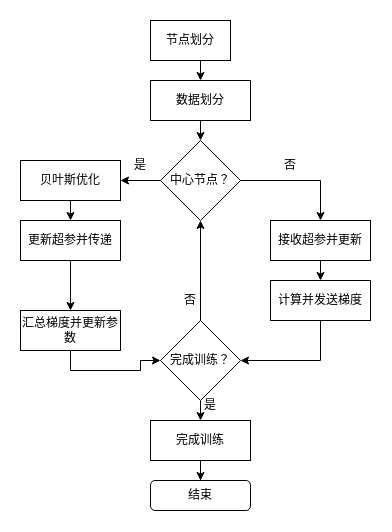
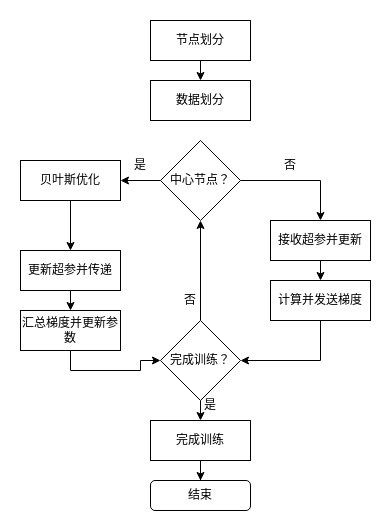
(191, 41) -> (201, 41)
(201, 127) -> none
(71, 241) -> (71, 271)
